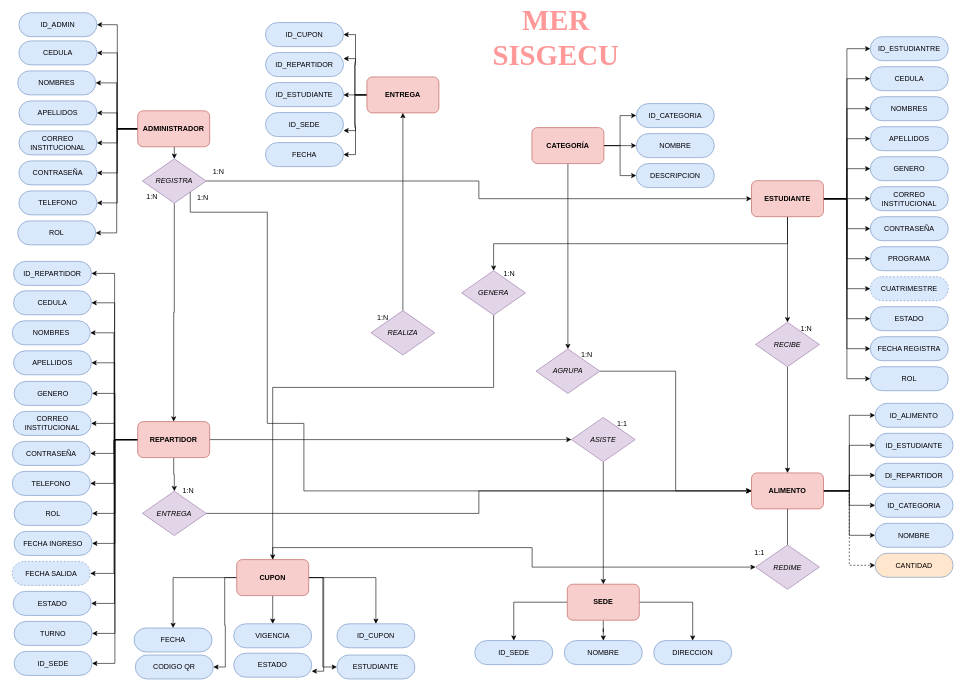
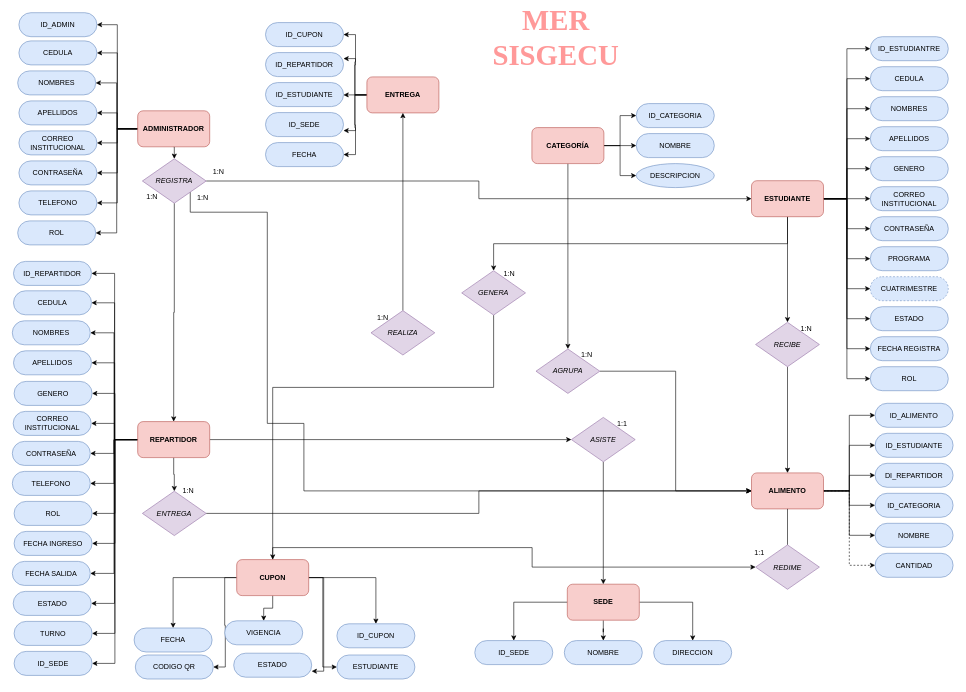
(675, 176) -> (675, 176)
(914, 565) -> (914, 565)
(51, 573) -> (51, 573)
(273, 636) -> (264, 633)
